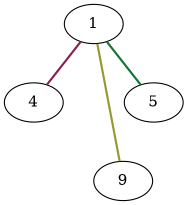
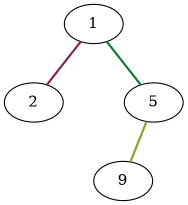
(34, 102) -> (34, 102)
(108, 103) -> (138, 142)
